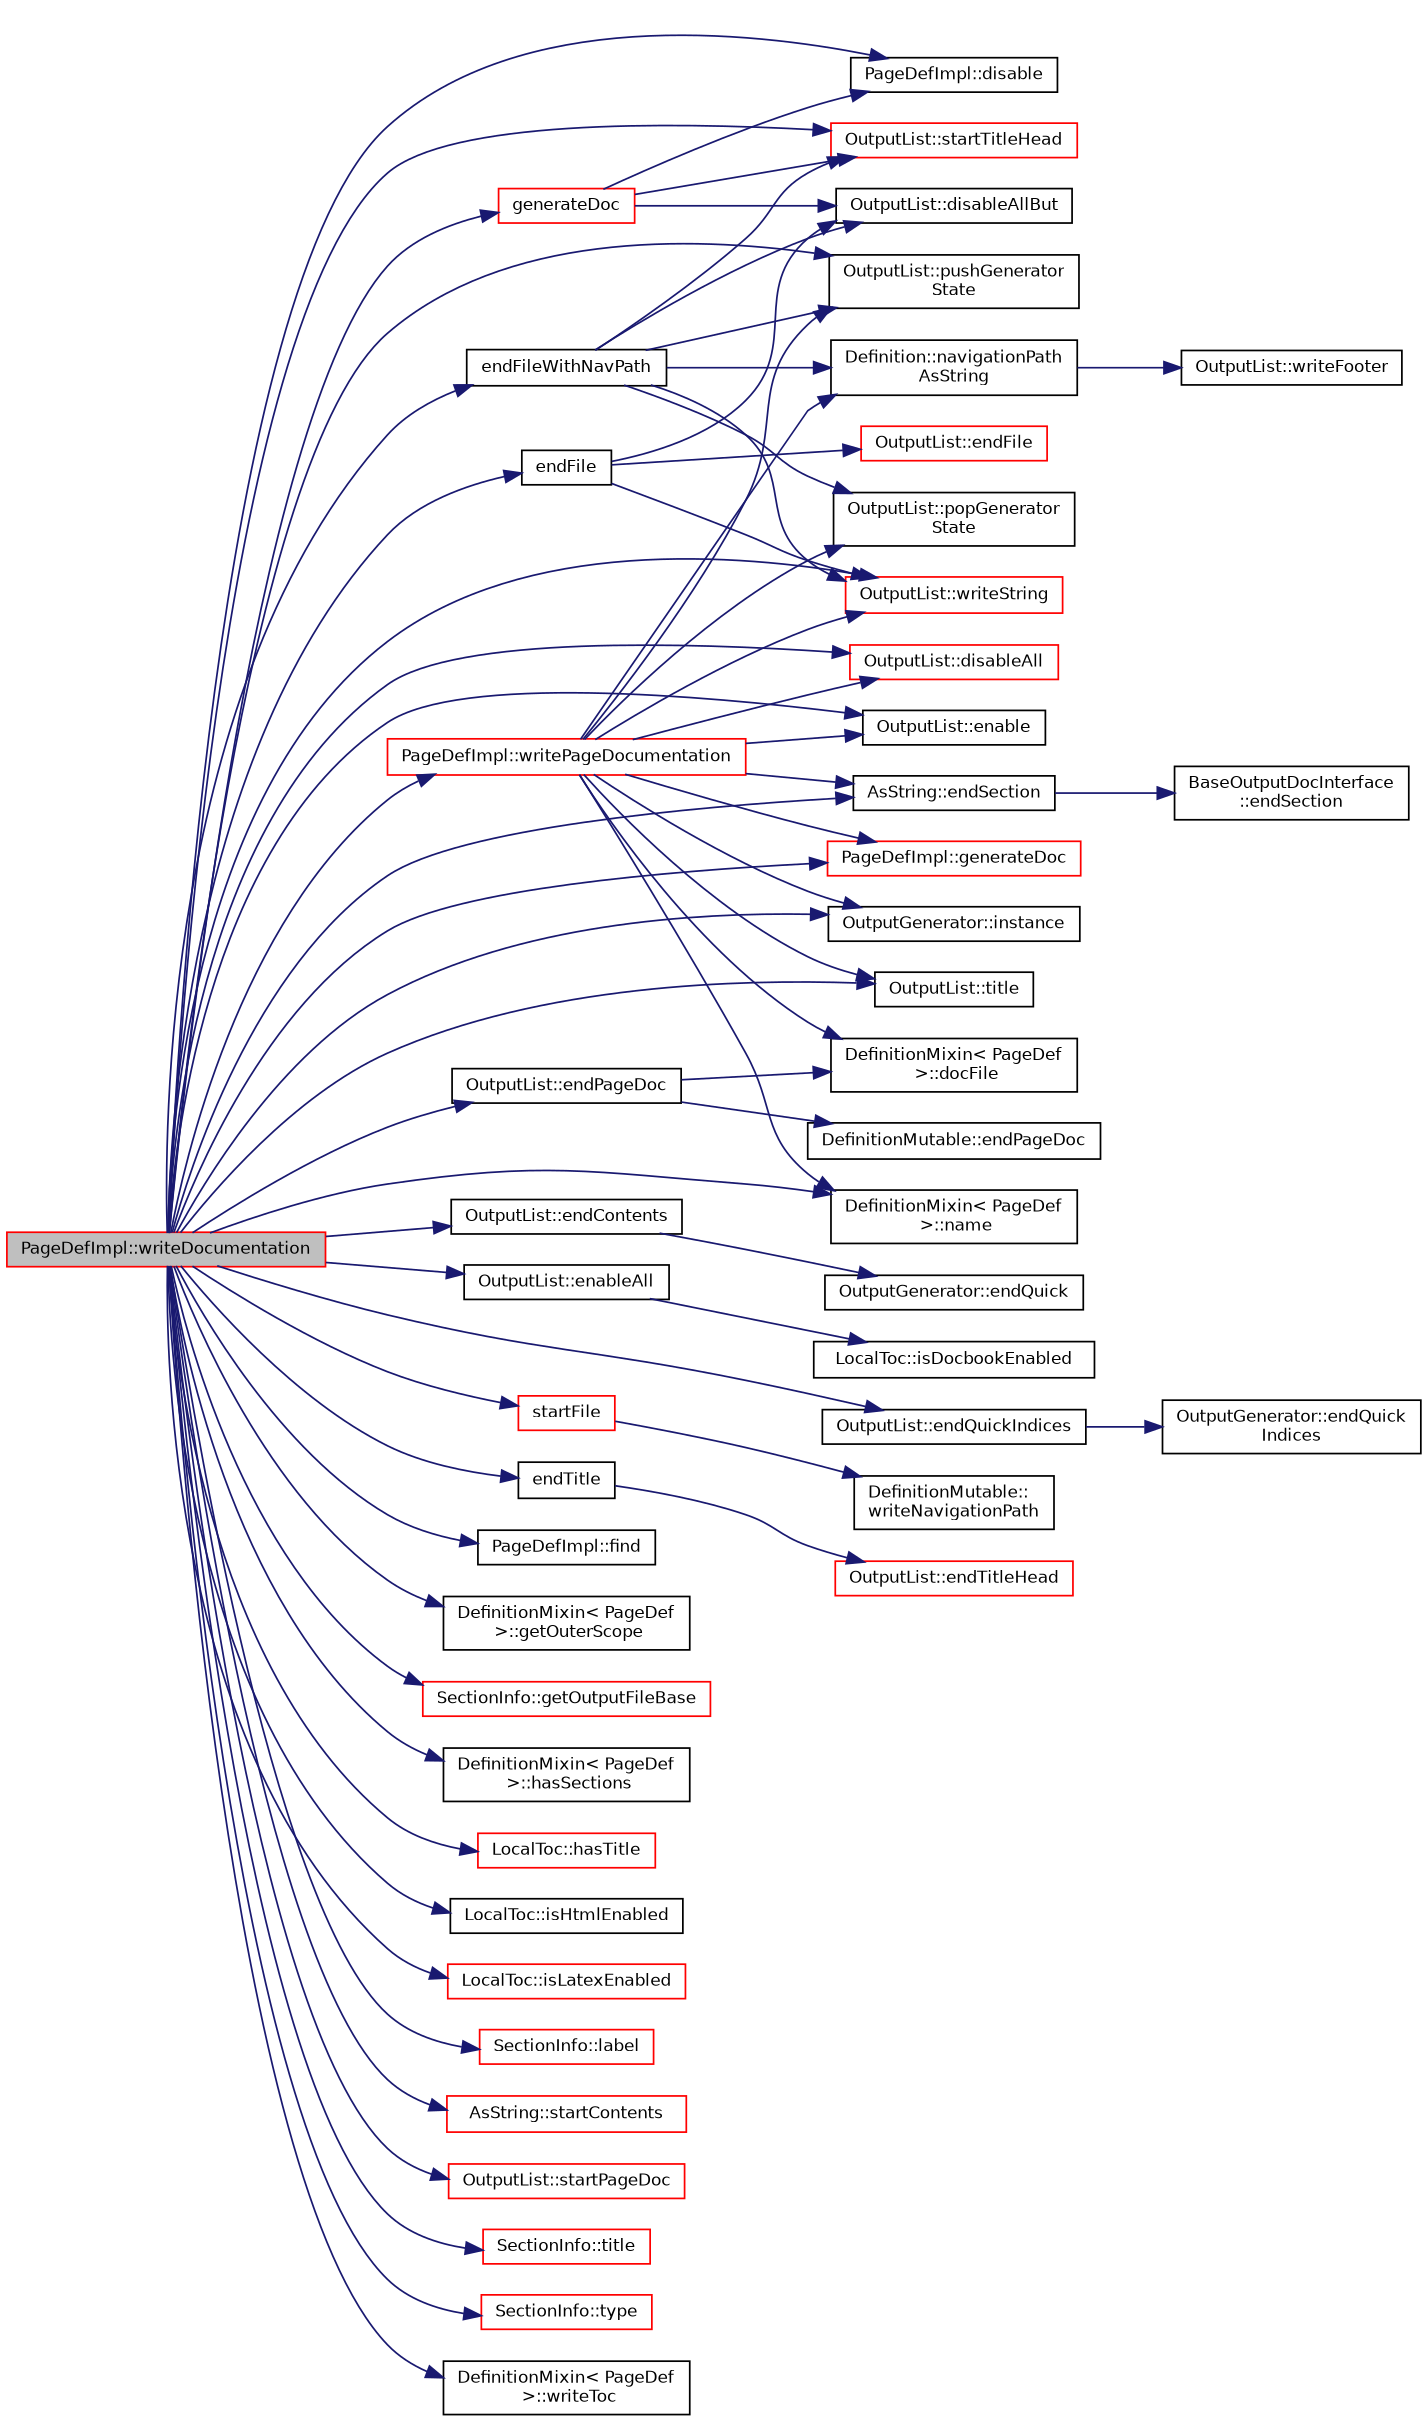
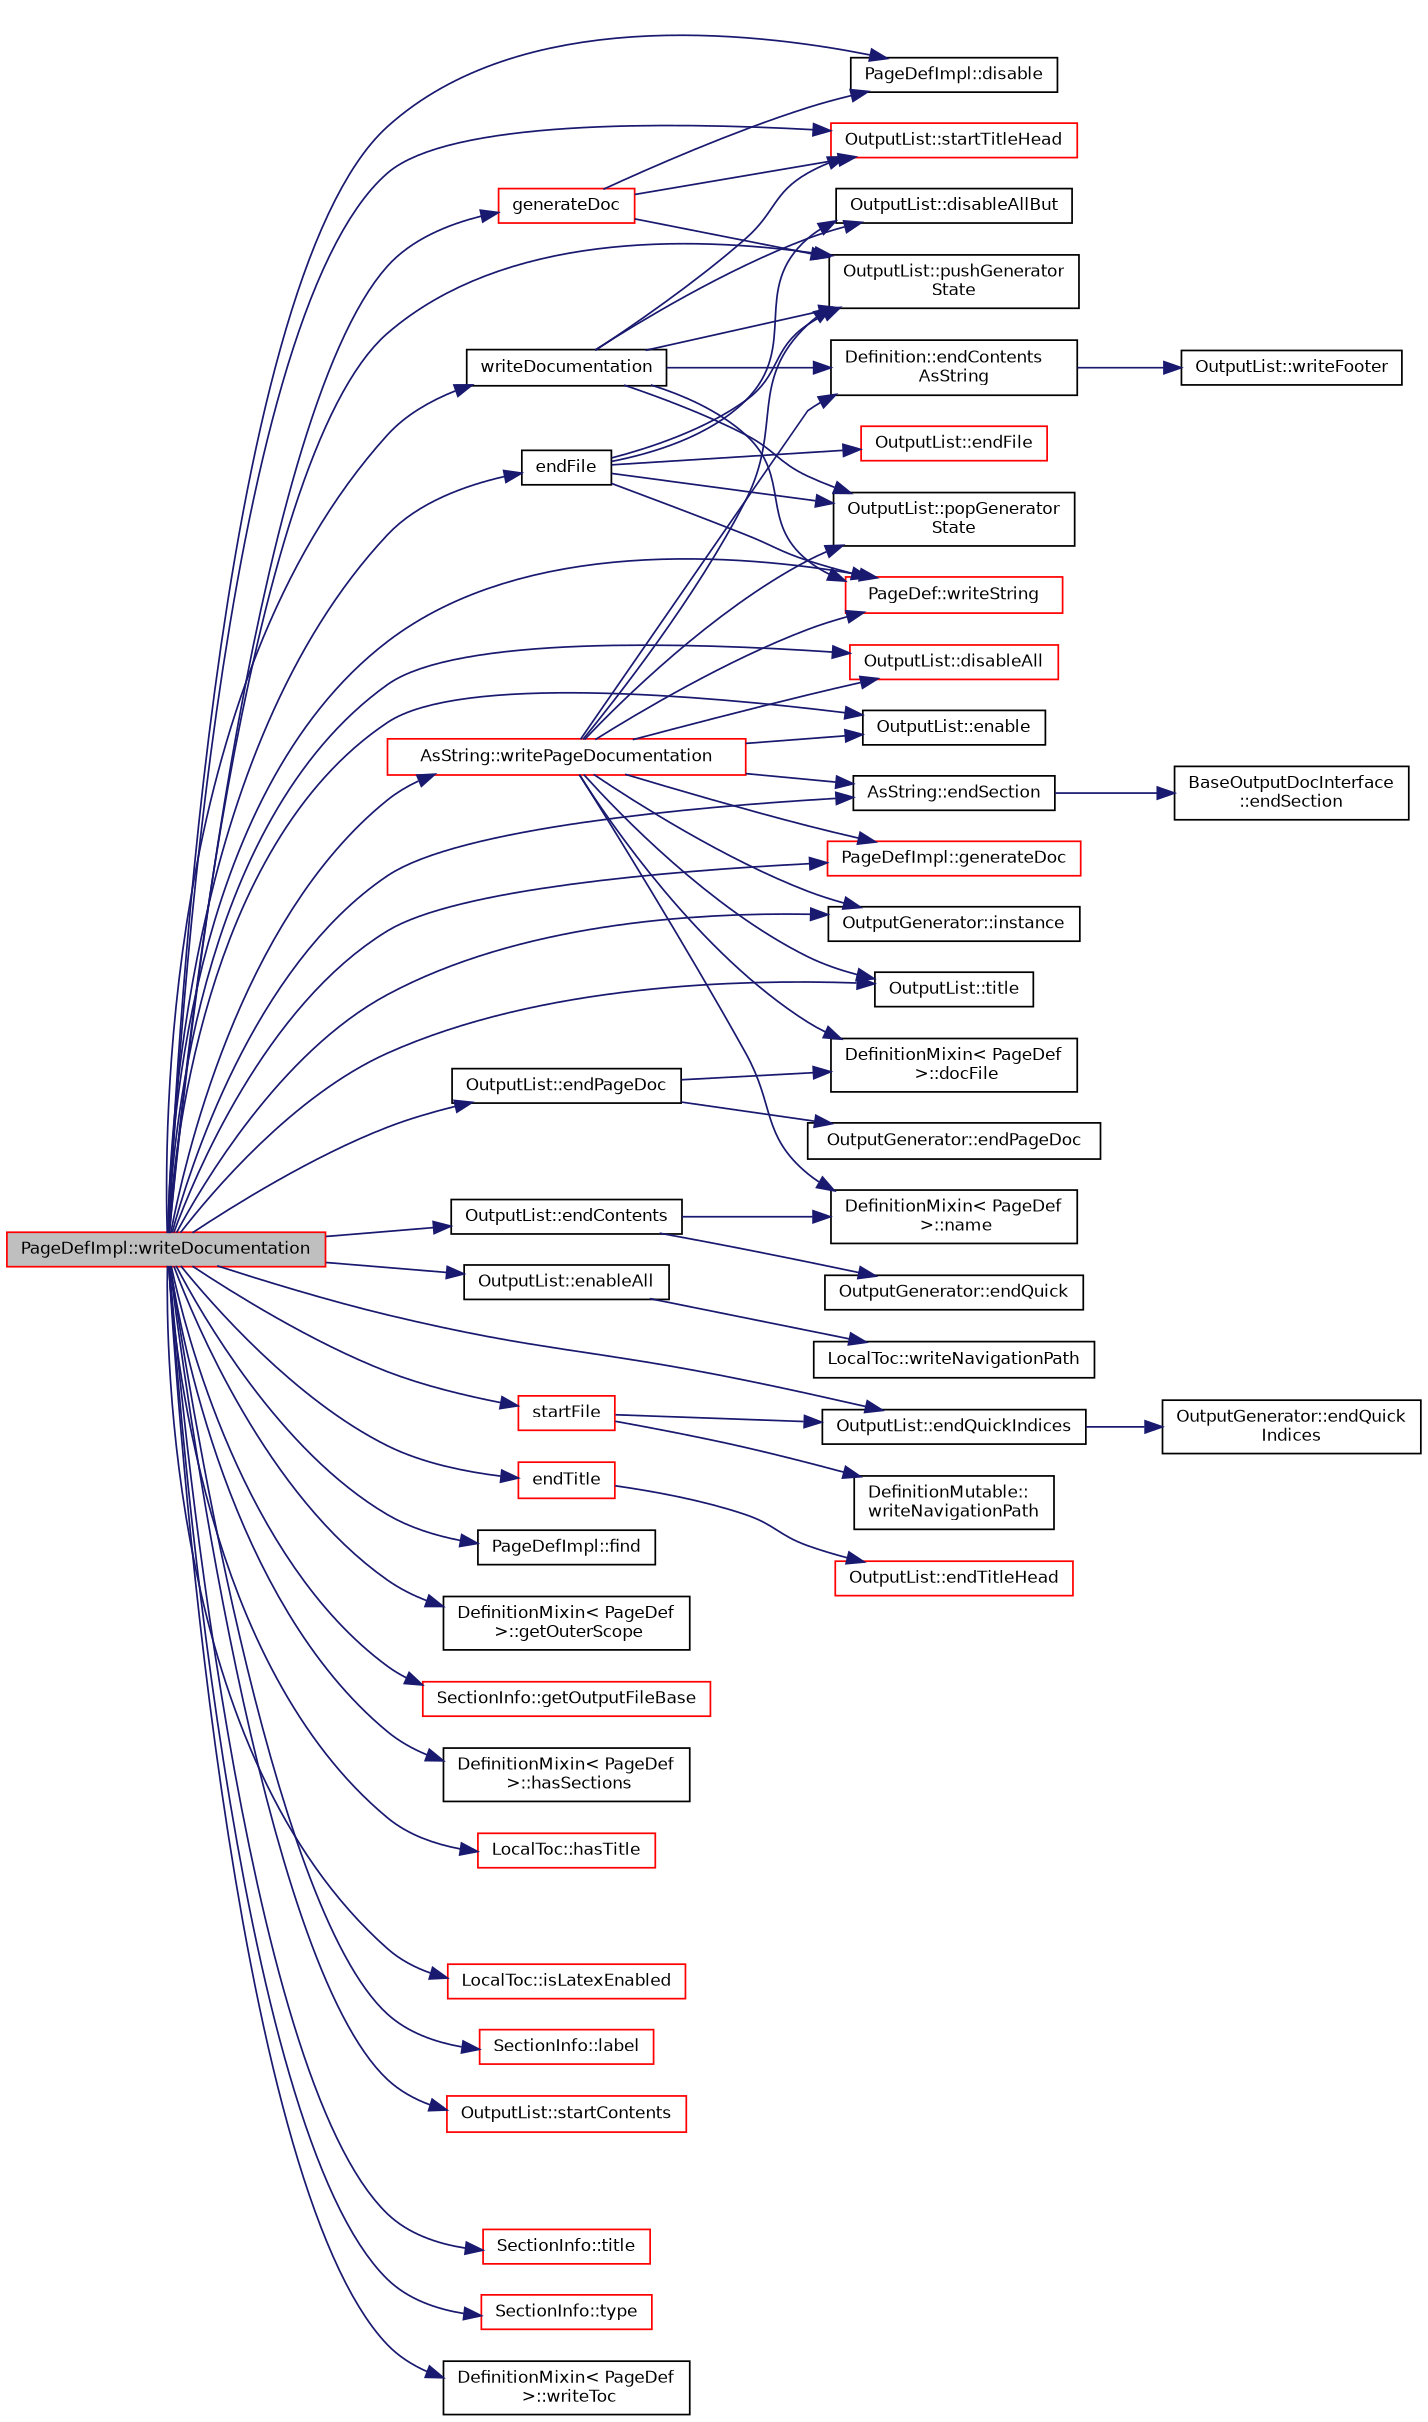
(727, 206) -> (710, 234)
(567, 368) -> (567, 368)
(954, 368) -> (954, 368)
none -> (734, 408)
none -> (714, 487)
(954, 595) -> (954, 595)
(567, 757) -> (567, 757)
(954, 1141) -> (954, 1141)
(509, 1172) -> (747, 1217)
(954, 1360) -> (954, 1360)
none -> (710, 1418)
(567, 1480) -> (567, 1480)
(567, 1916) -> none
(567, 2114) -> (567, 2114)
(567, 2181) -> none
